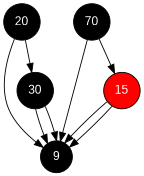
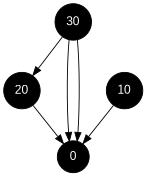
(92, 22) -> (125, 91)
(28, 52) -> (50, 53)
(122, 91) -> none
(56, 157) -> (73, 157)
